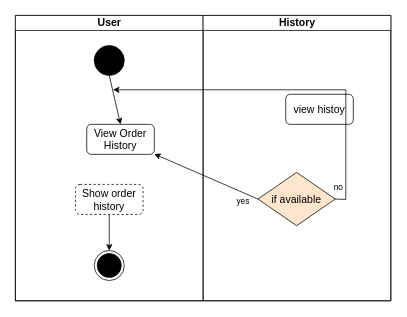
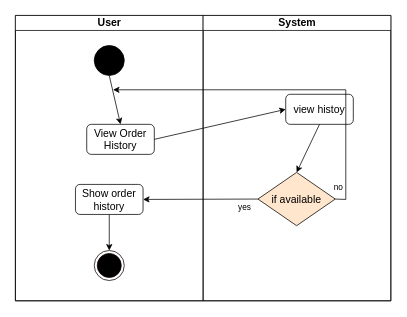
(297, 23) -> (297, 23)
none -> (218, 125)
none -> (309, 146)
(207, 177) -> (186, 199)
(109, 199) -> (109, 199)
